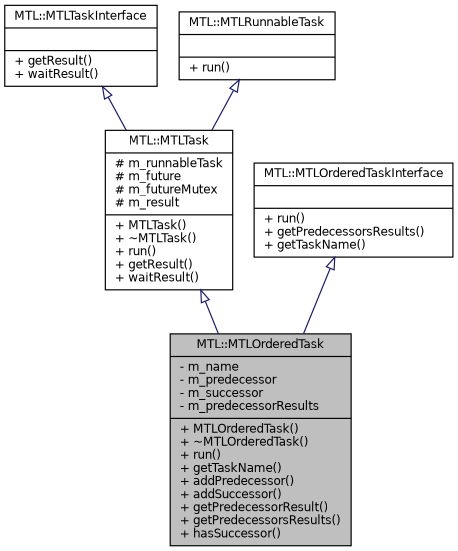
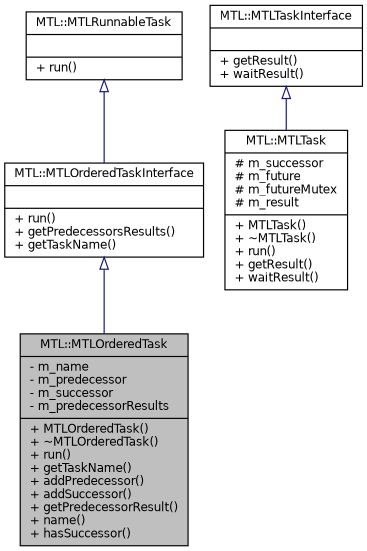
(223, 110) -> (104, 127)
(169, 164) -> (279, 164)
(212, 318) -> none
(261, 521) -> (58, 521)
